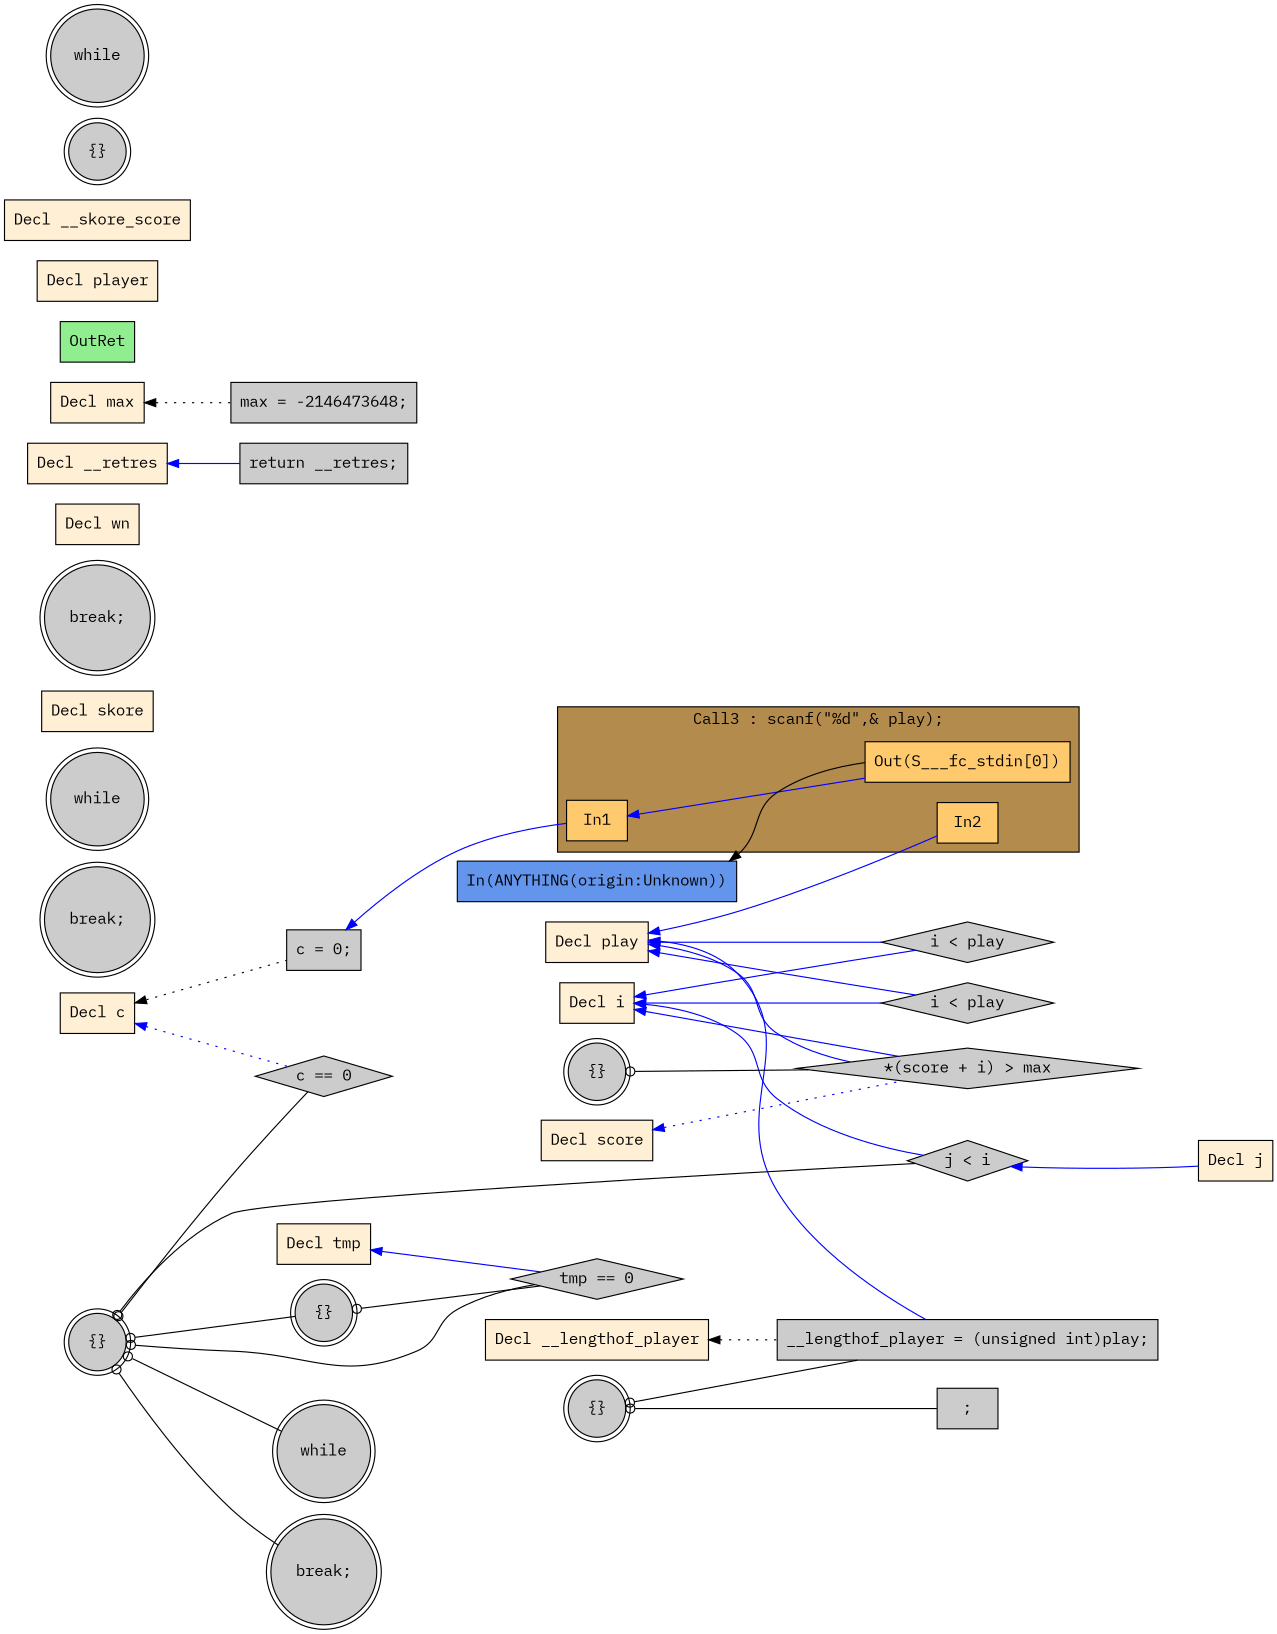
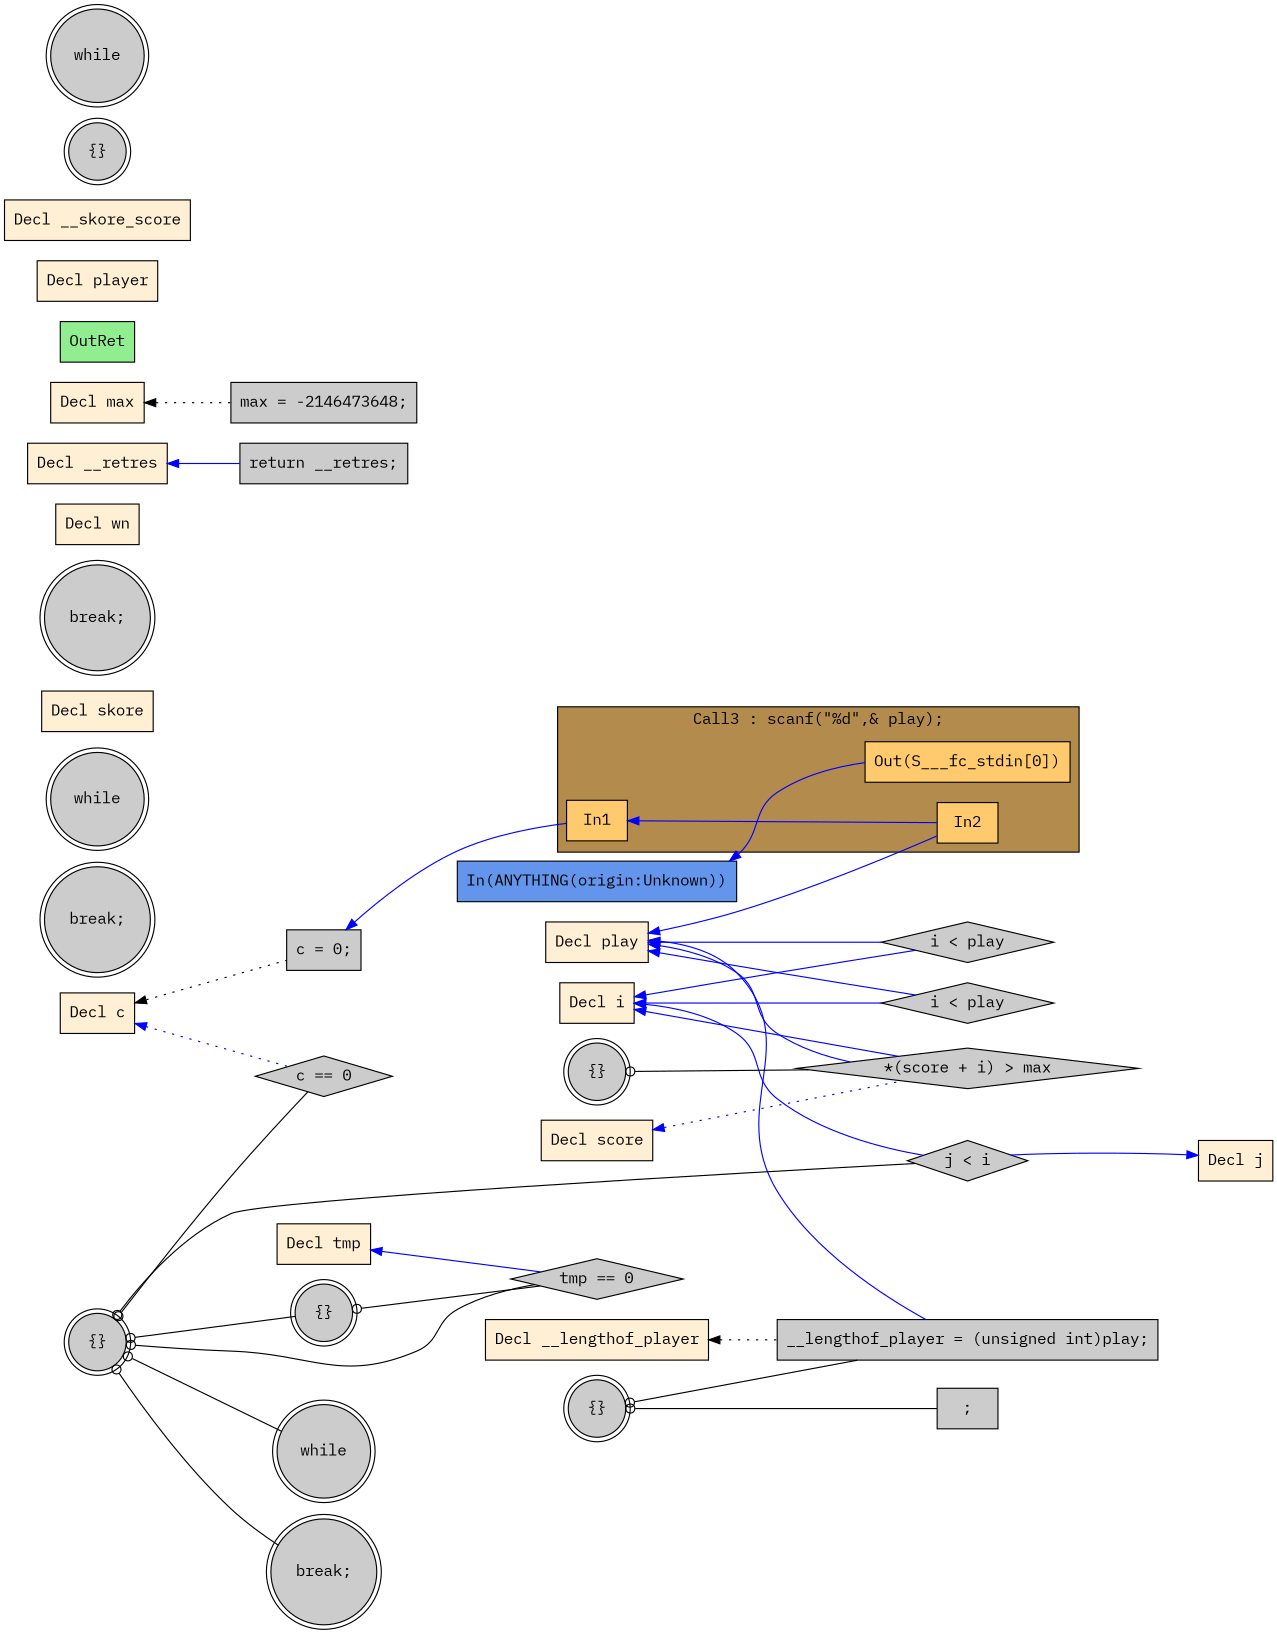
(797, 782) -> (785, 787)
(752, 796) -> (788, 822)
(1110, 1168) -> (1099, 1153)
